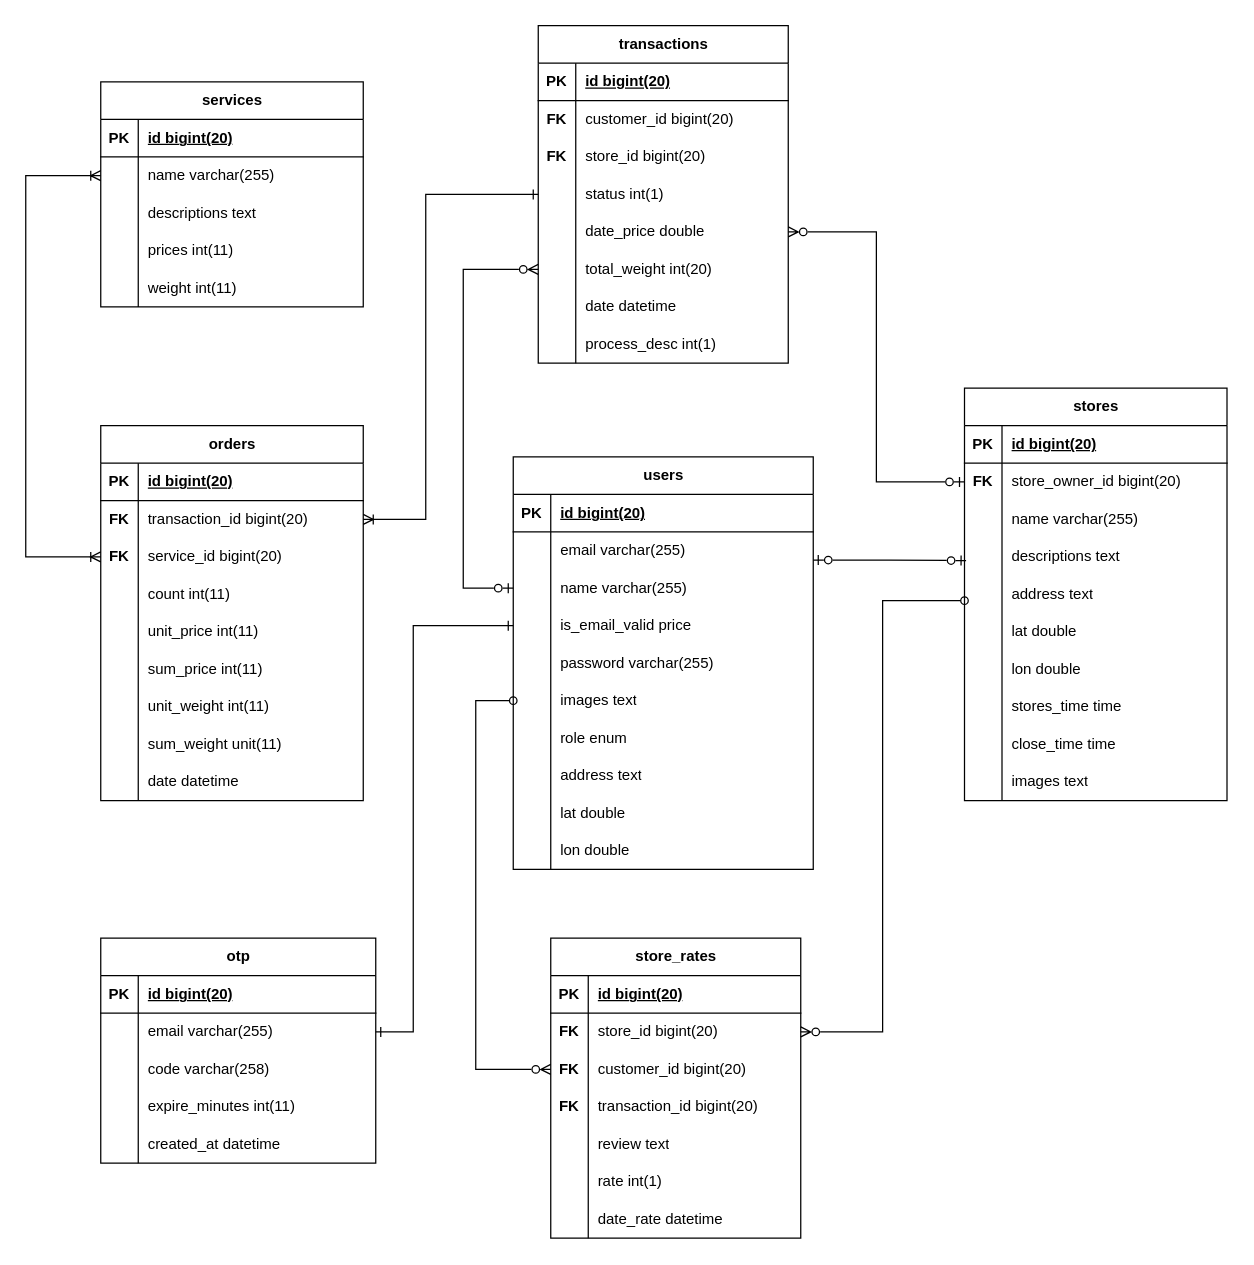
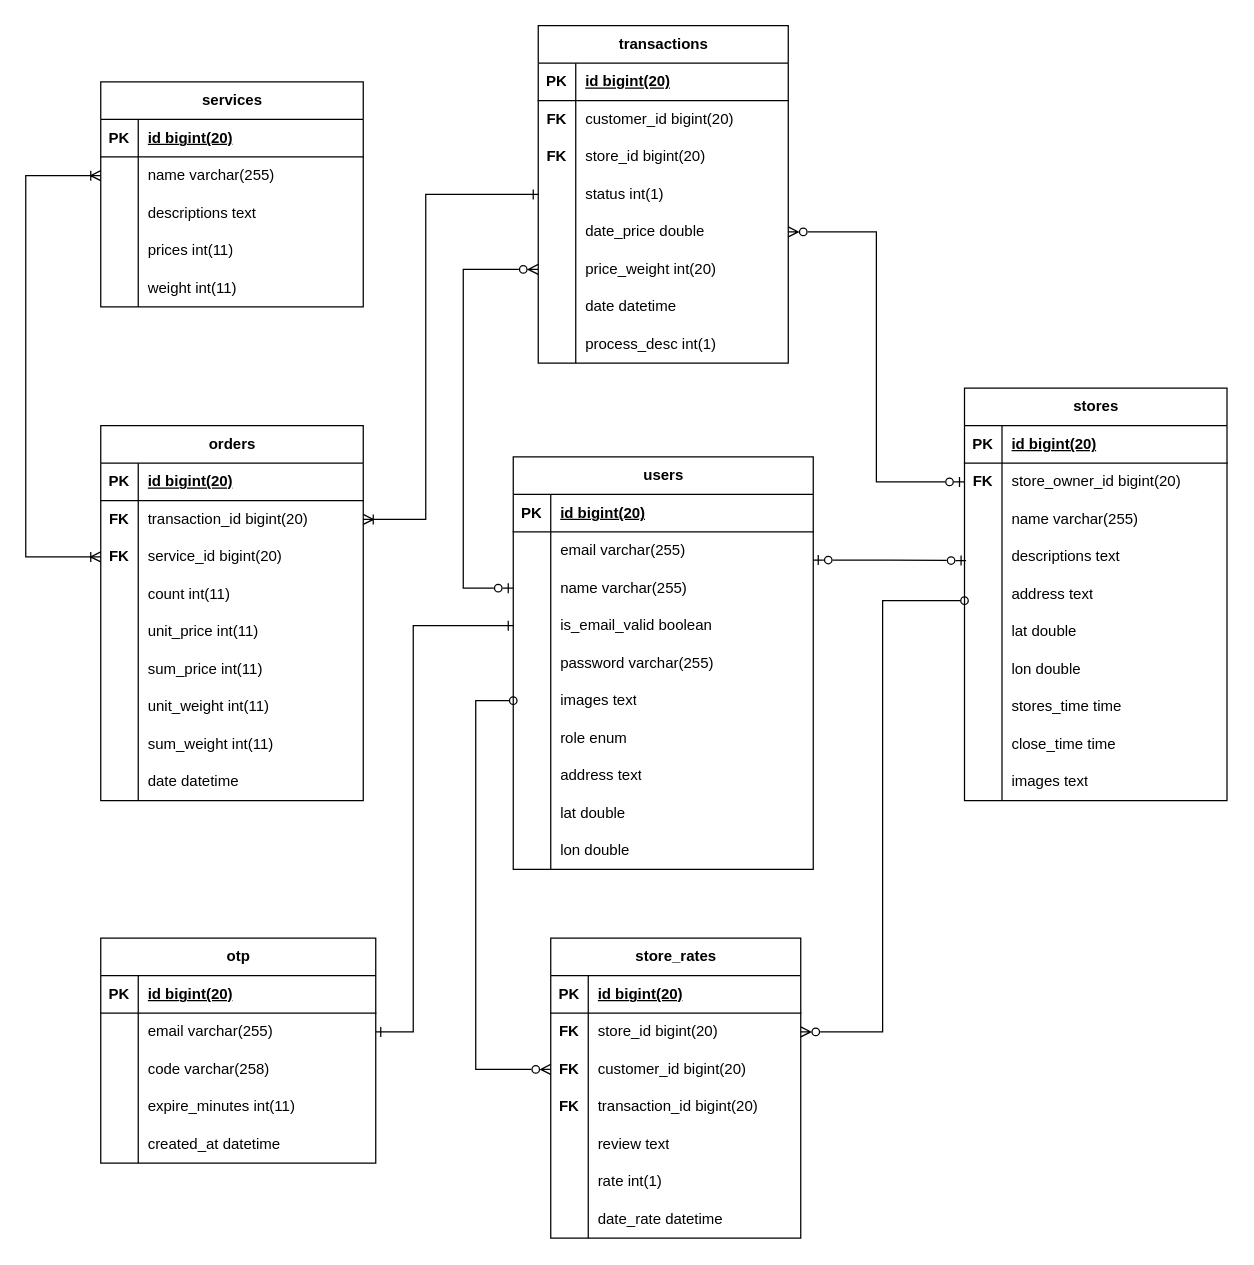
(662, 269) -> (662, 269)
(631, 626) -> (639, 626)
(222, 744) -> (218, 744)
